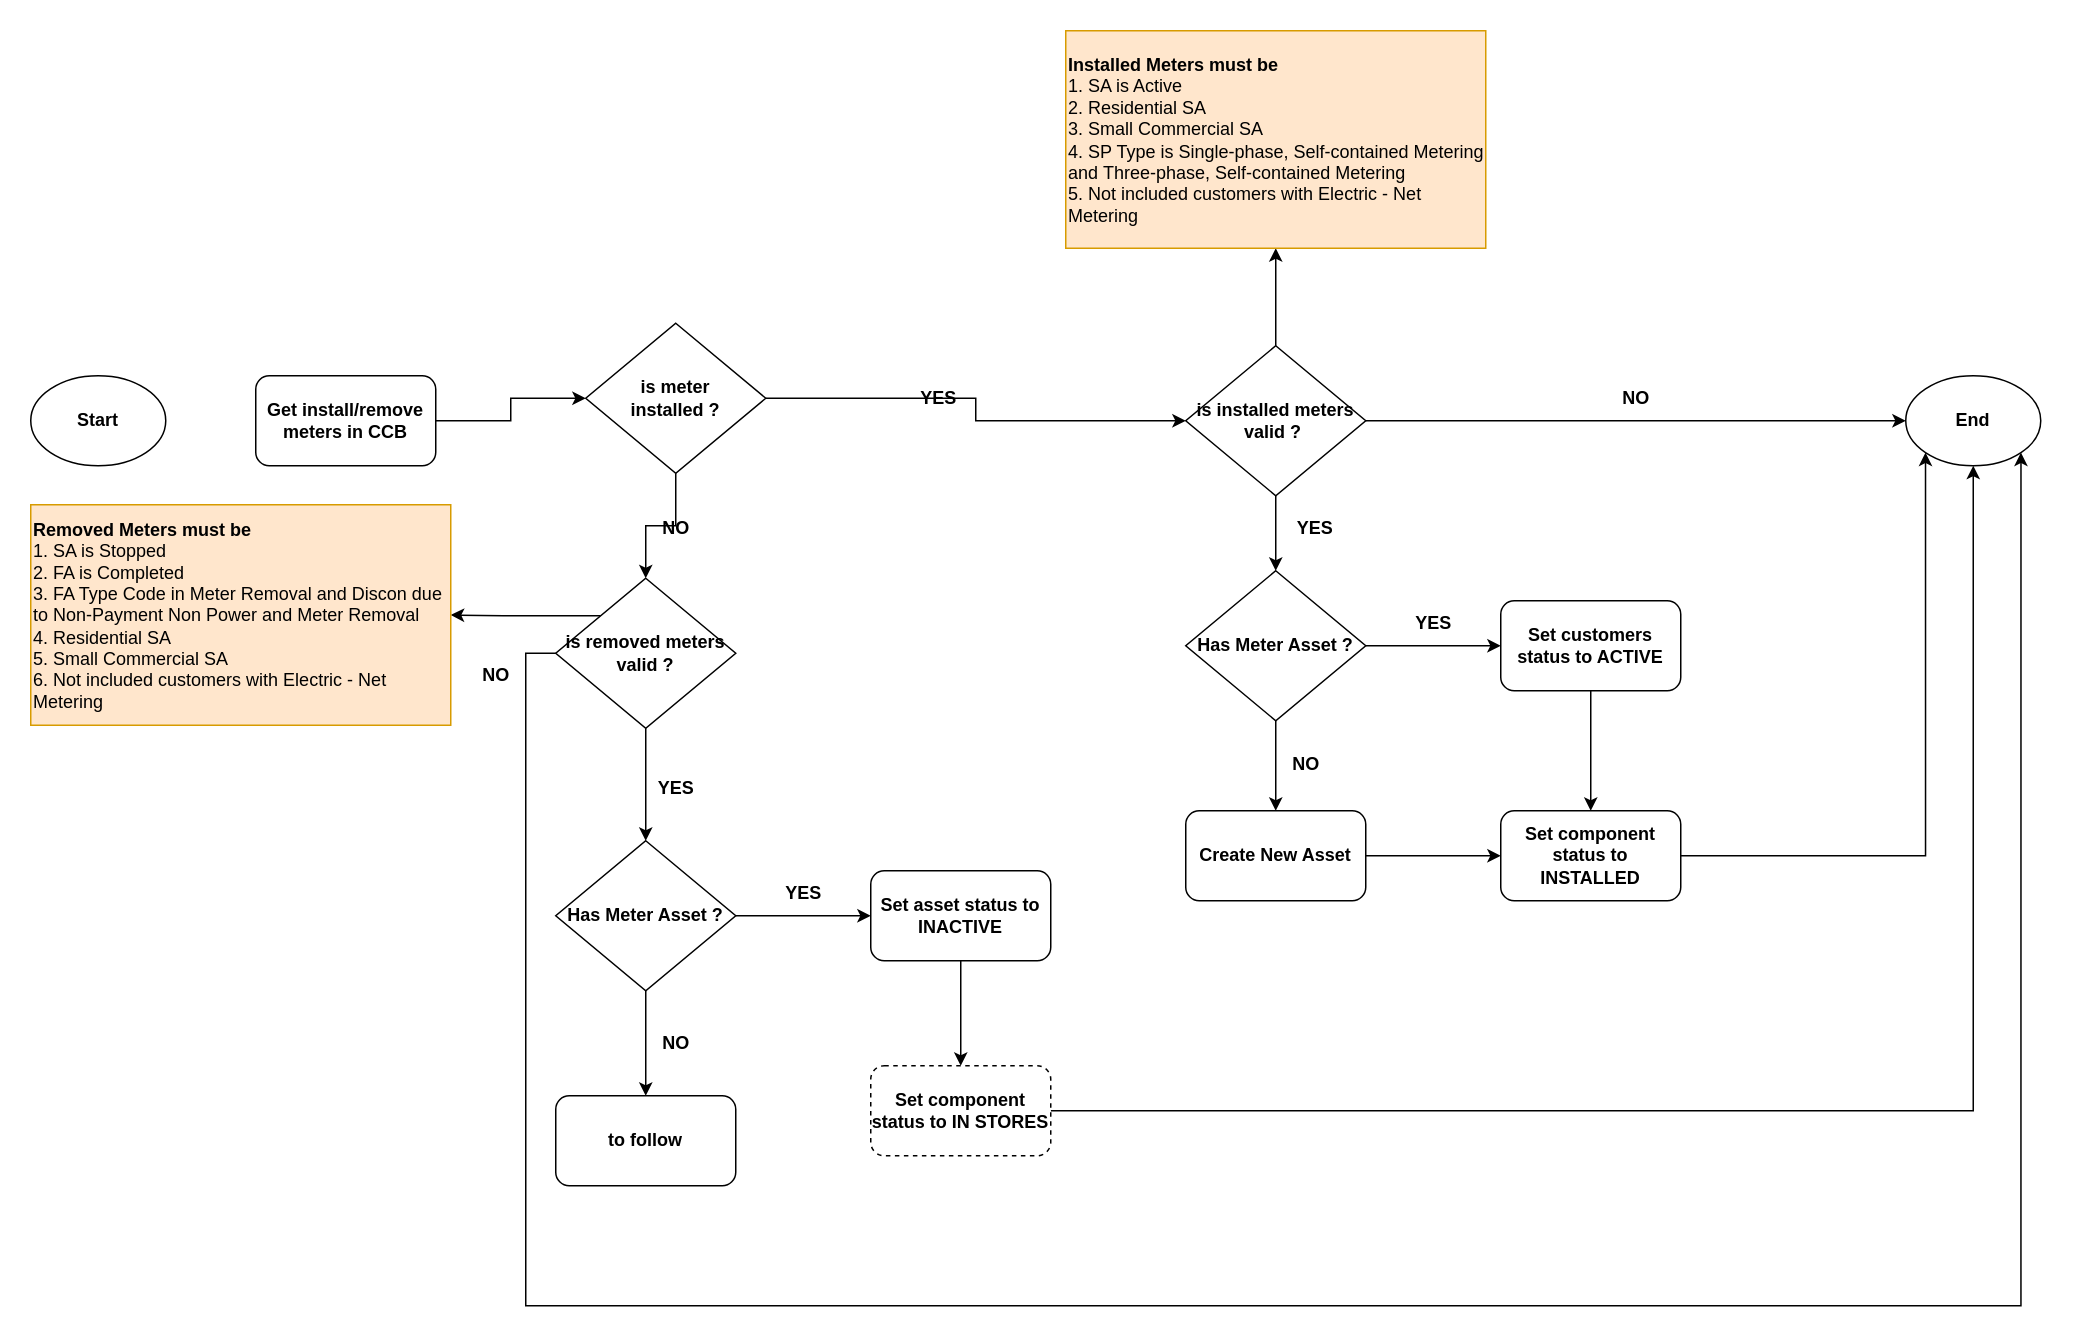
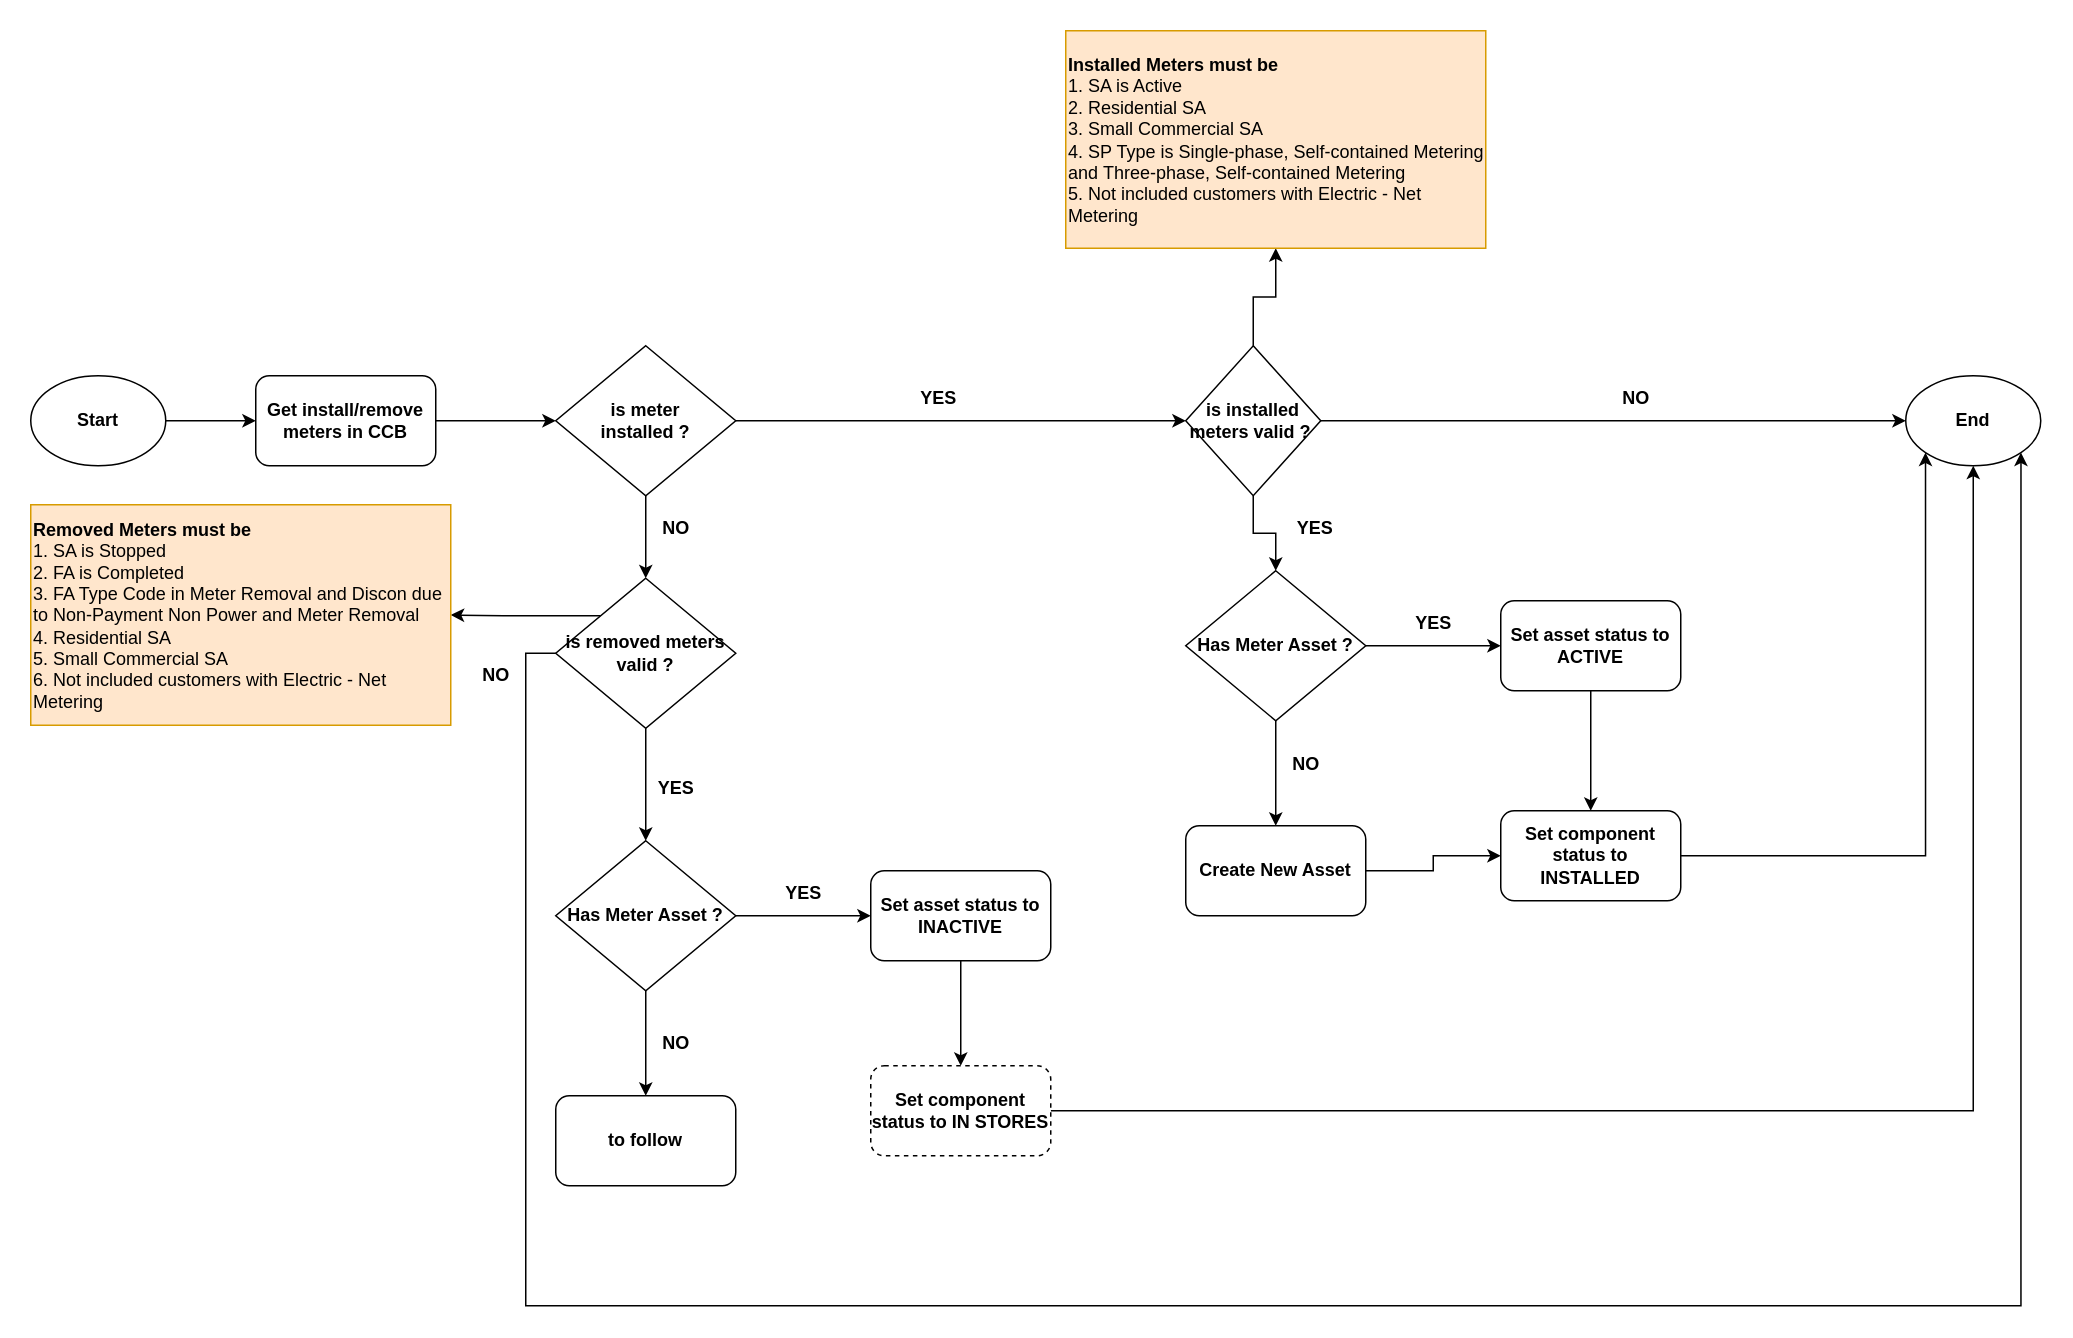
(676, 398) -> (646, 421)
none -> (206, 421)
(1276, 421) -> (1253, 421)
(1591, 646) -> (1591, 646)
(1276, 856) -> (1276, 871)
